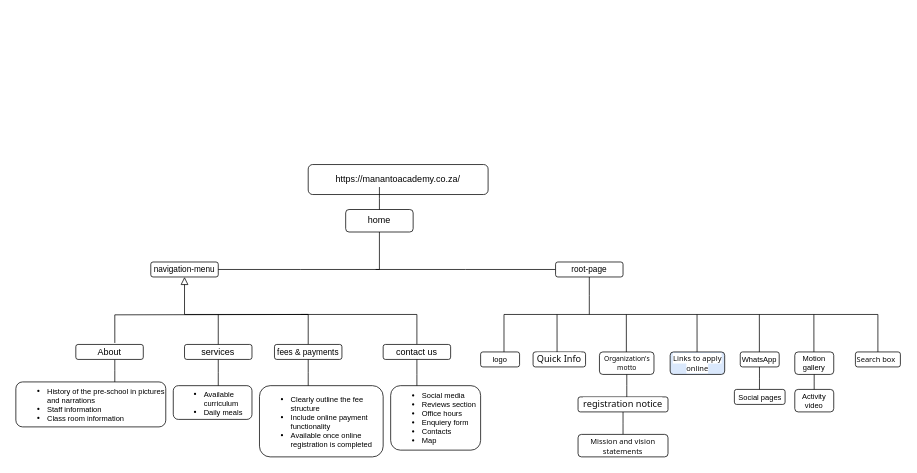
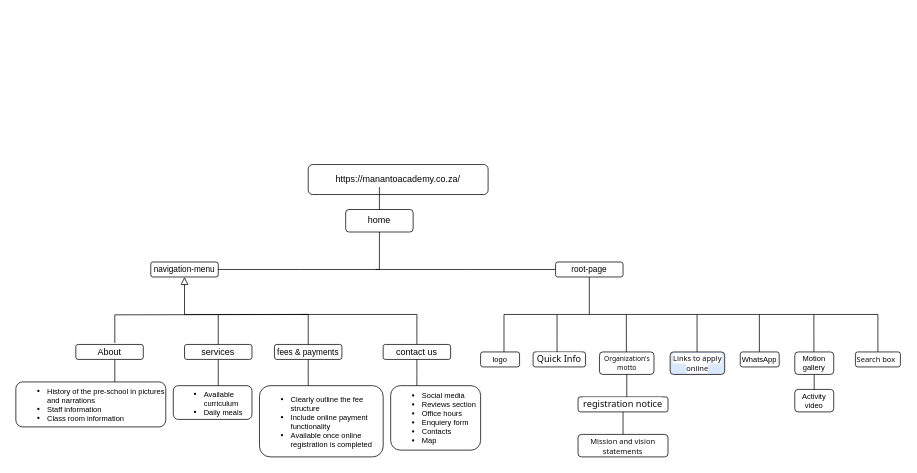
(759, 378) -> none
(760, 397) -> none
